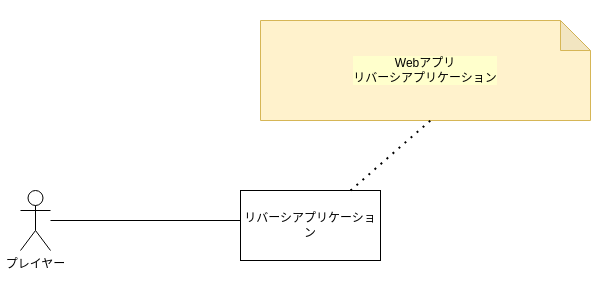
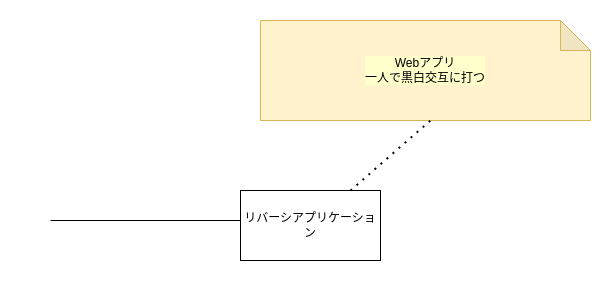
(426, 71) -> (426, 71)
(36, 221) -> none
